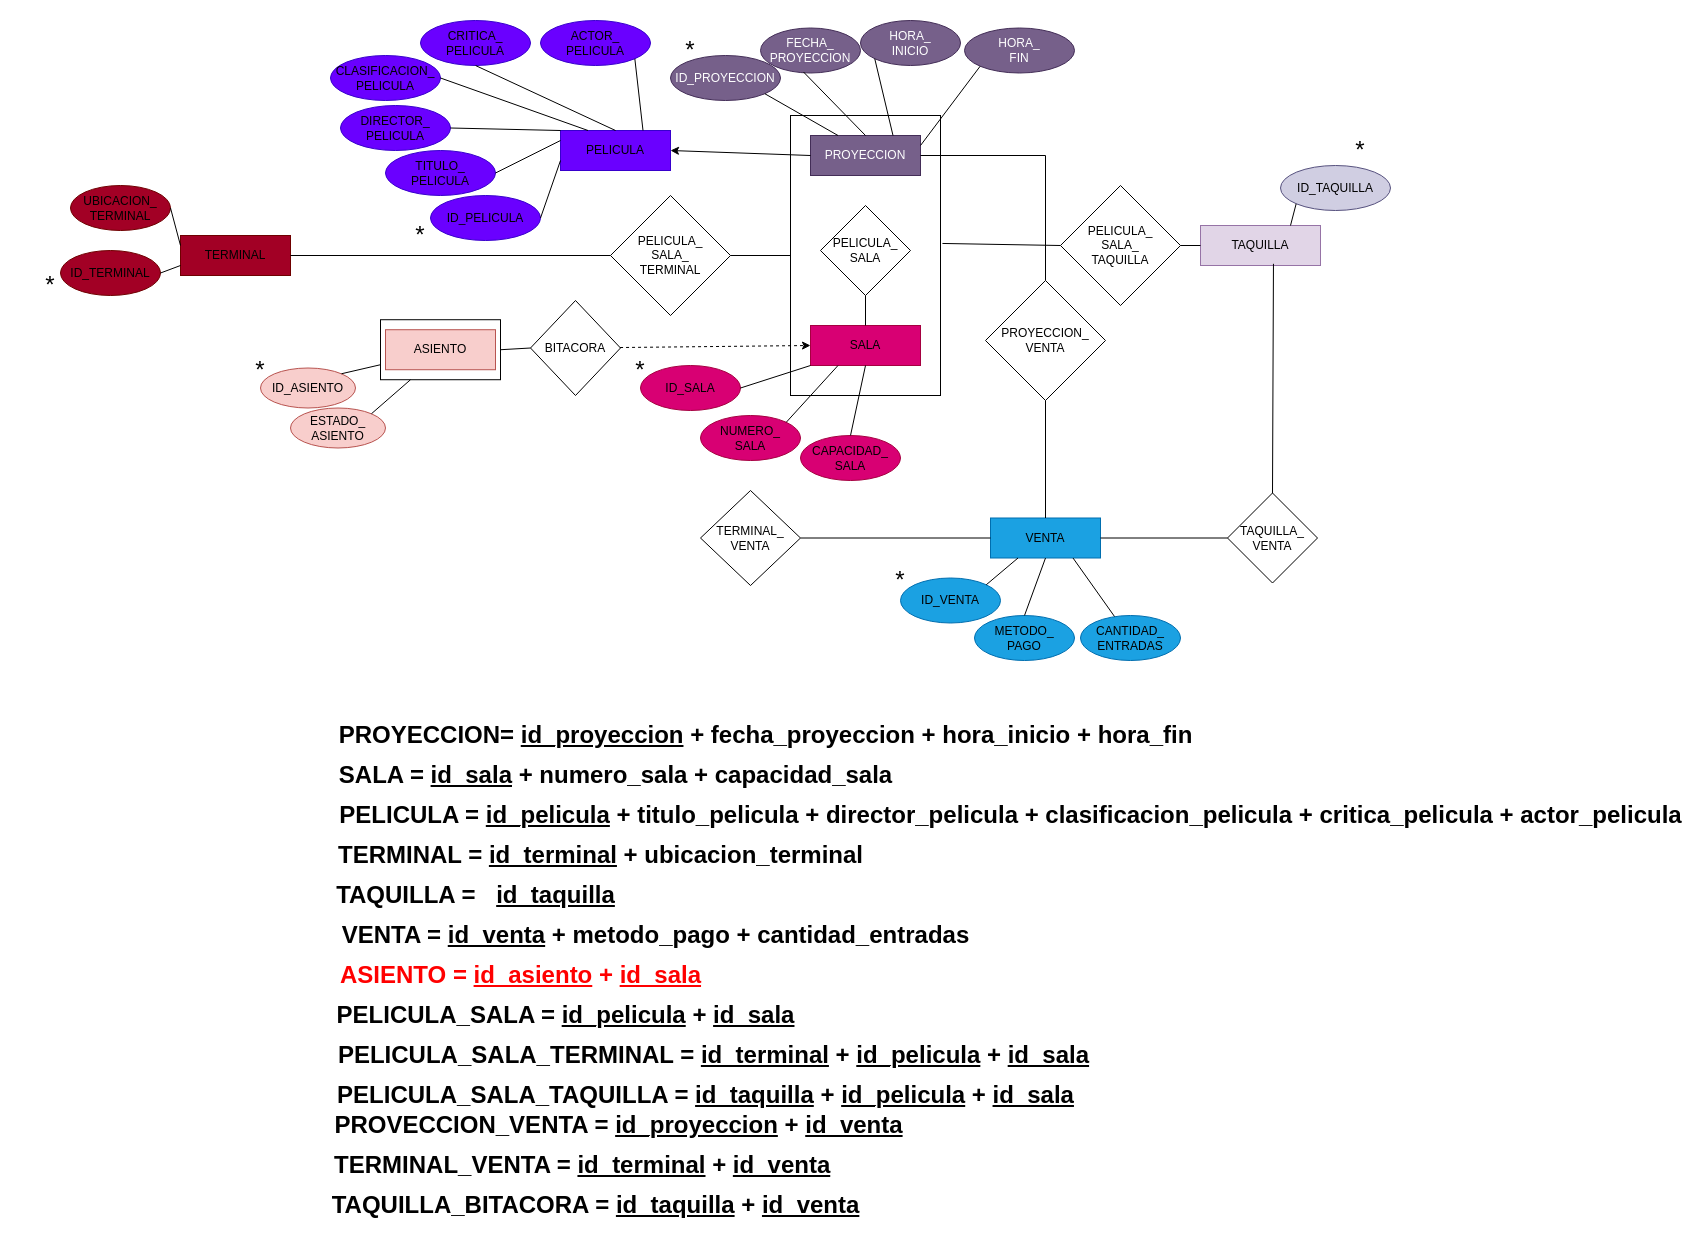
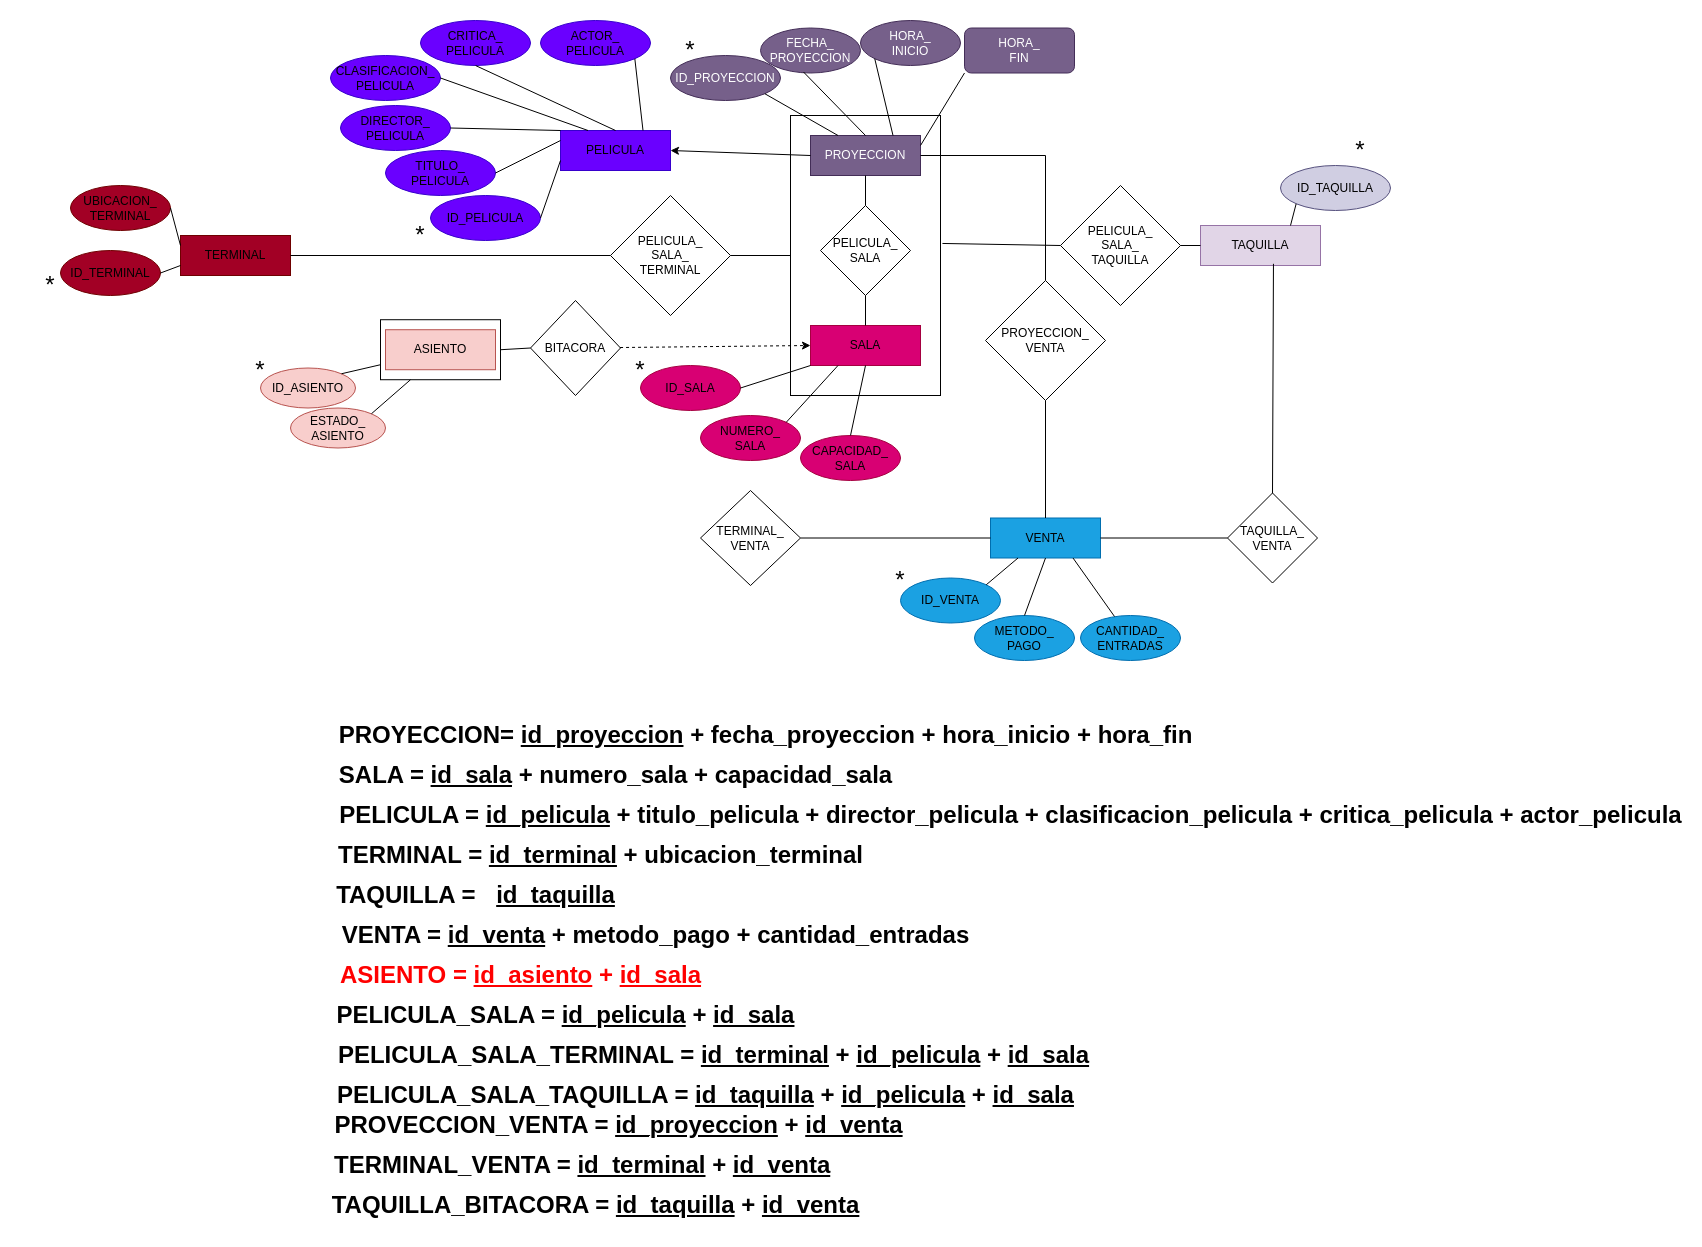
(1020, 51) -> (1020, 51)
none -> (866, 191)
